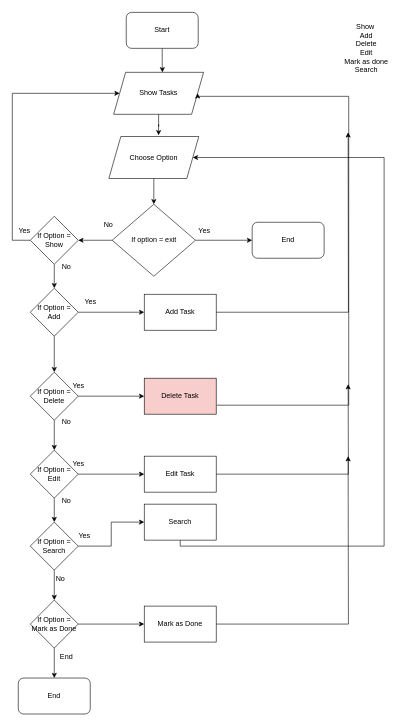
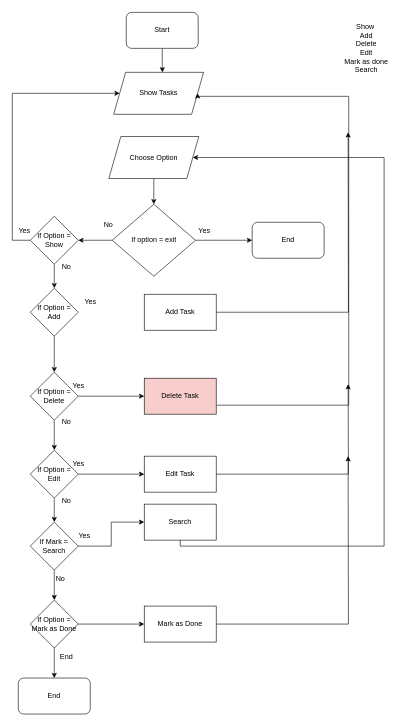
(159, 123) -> none
(138, 312) -> none
(54, 546) -> (54, 546)
